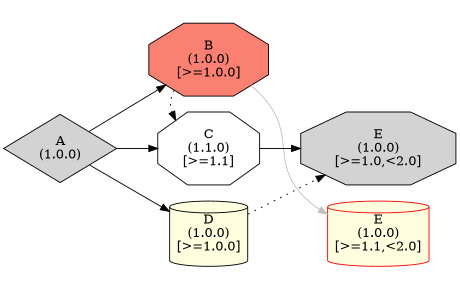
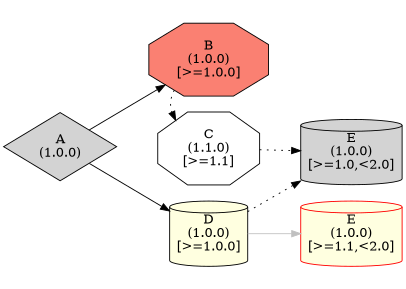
(133, 148) -> none
(276, 148) -> (276, 150)
(378, 148) -> (351, 152)
(286, 163) -> (270, 234)
